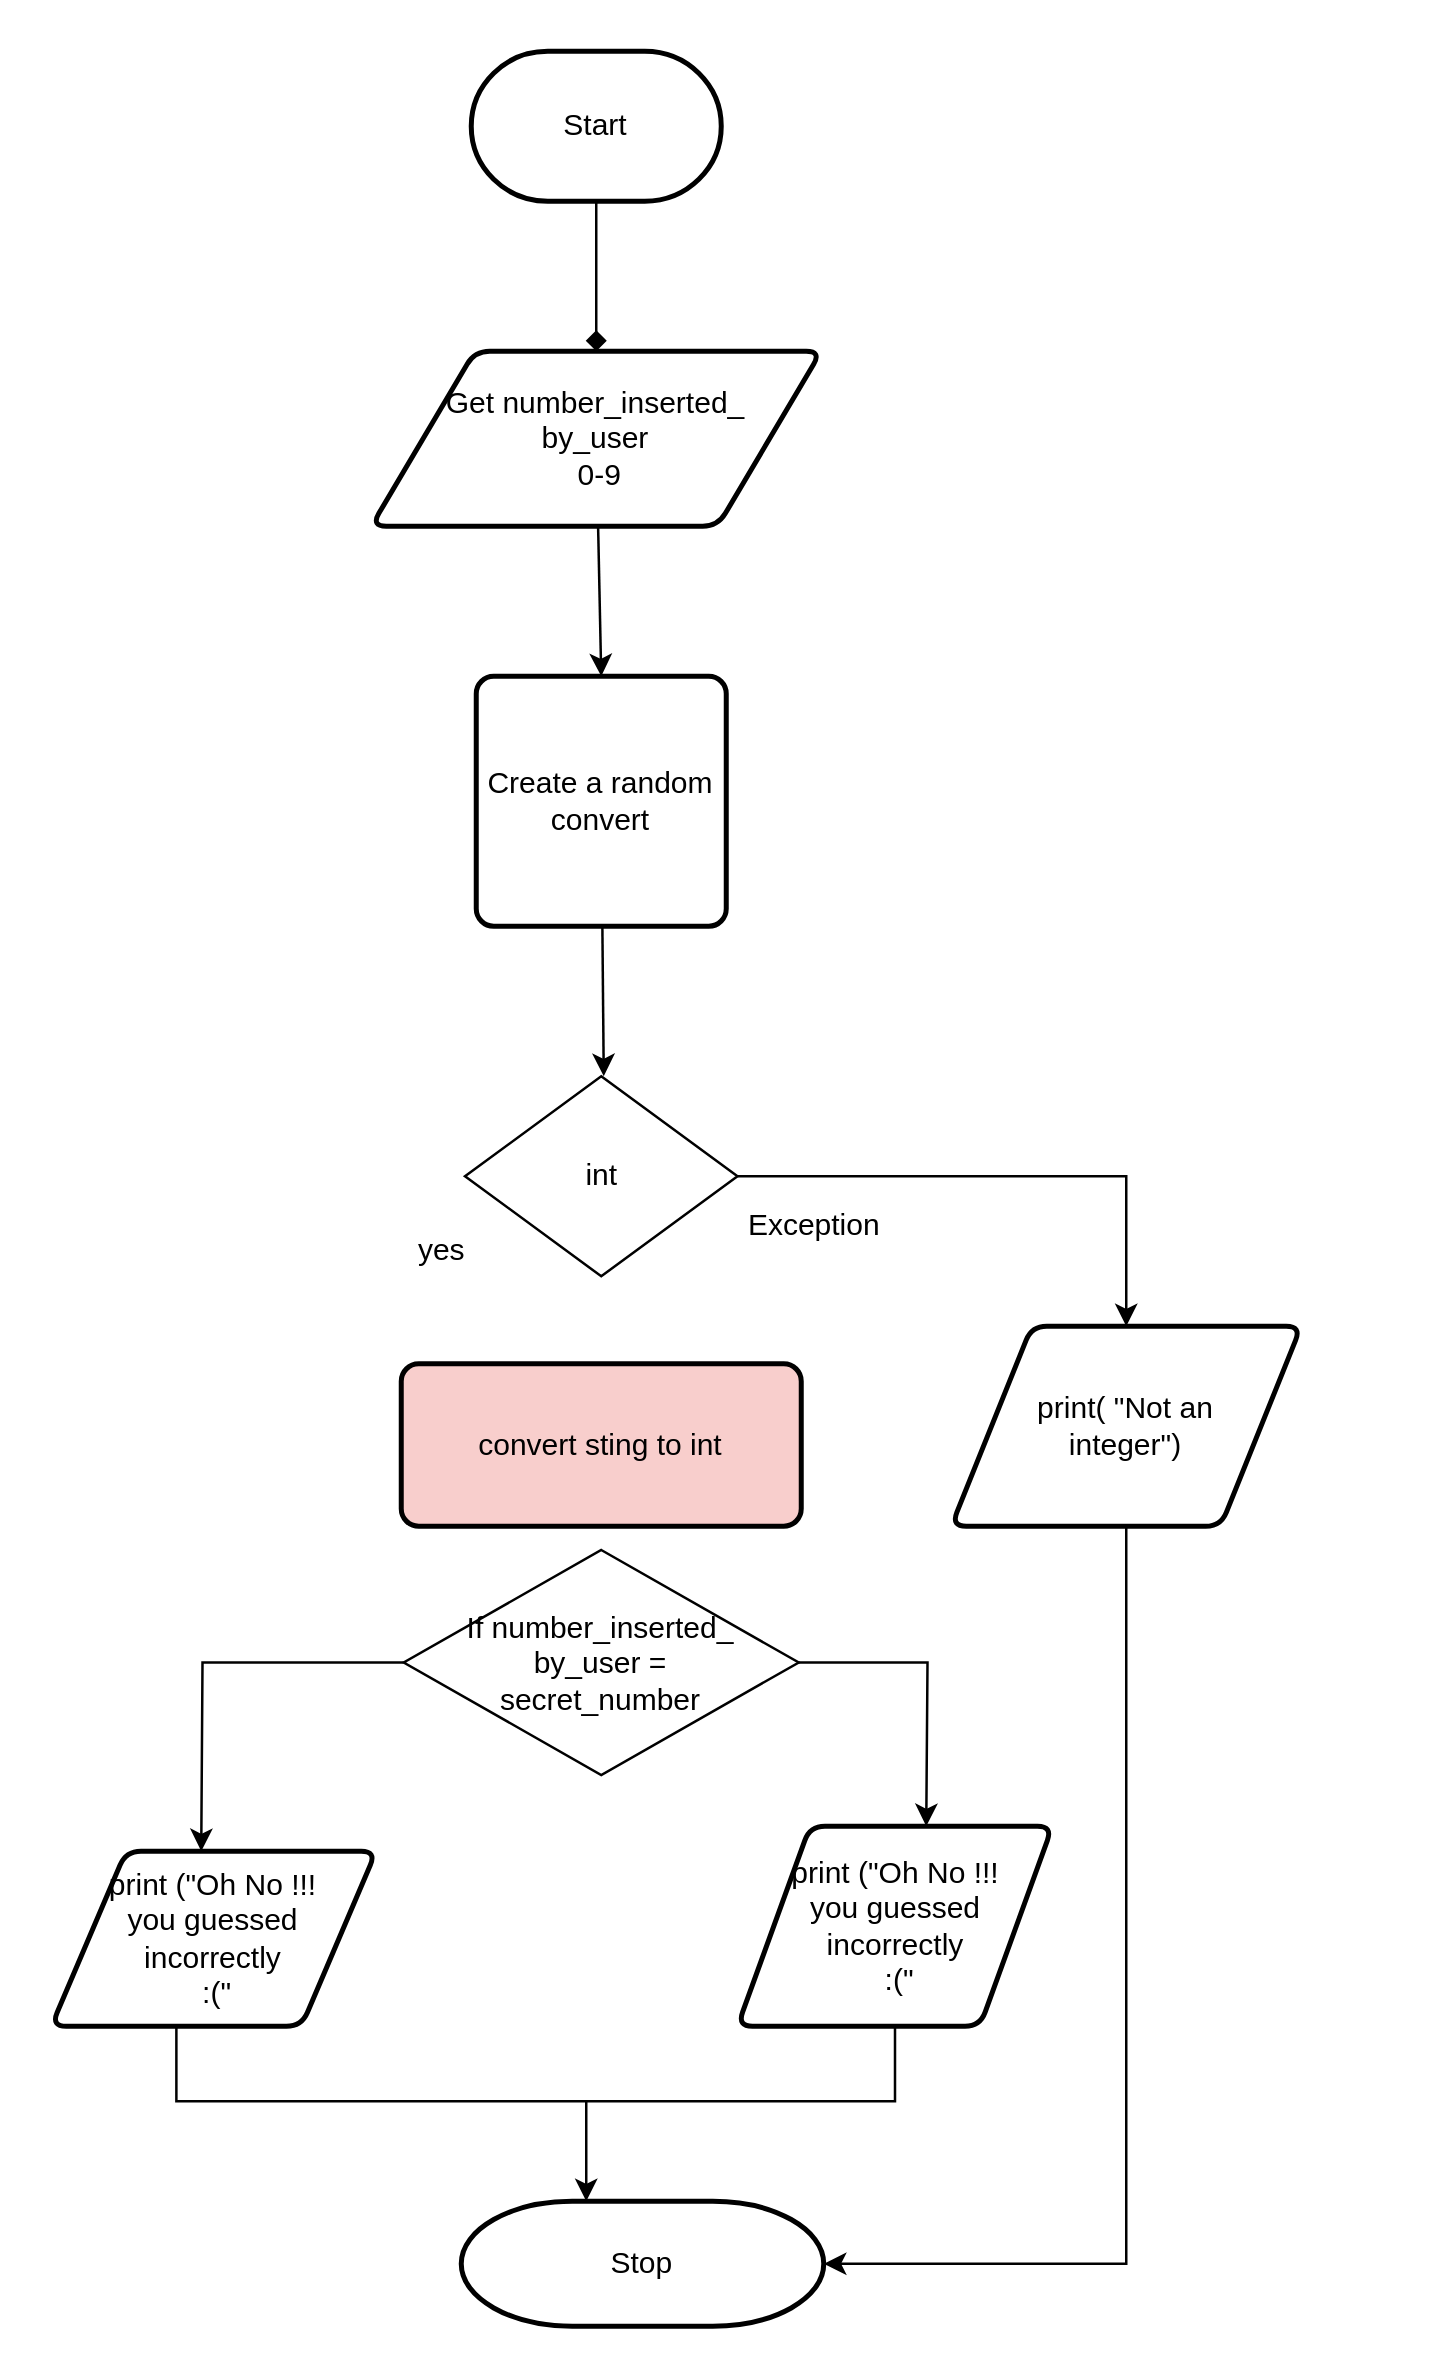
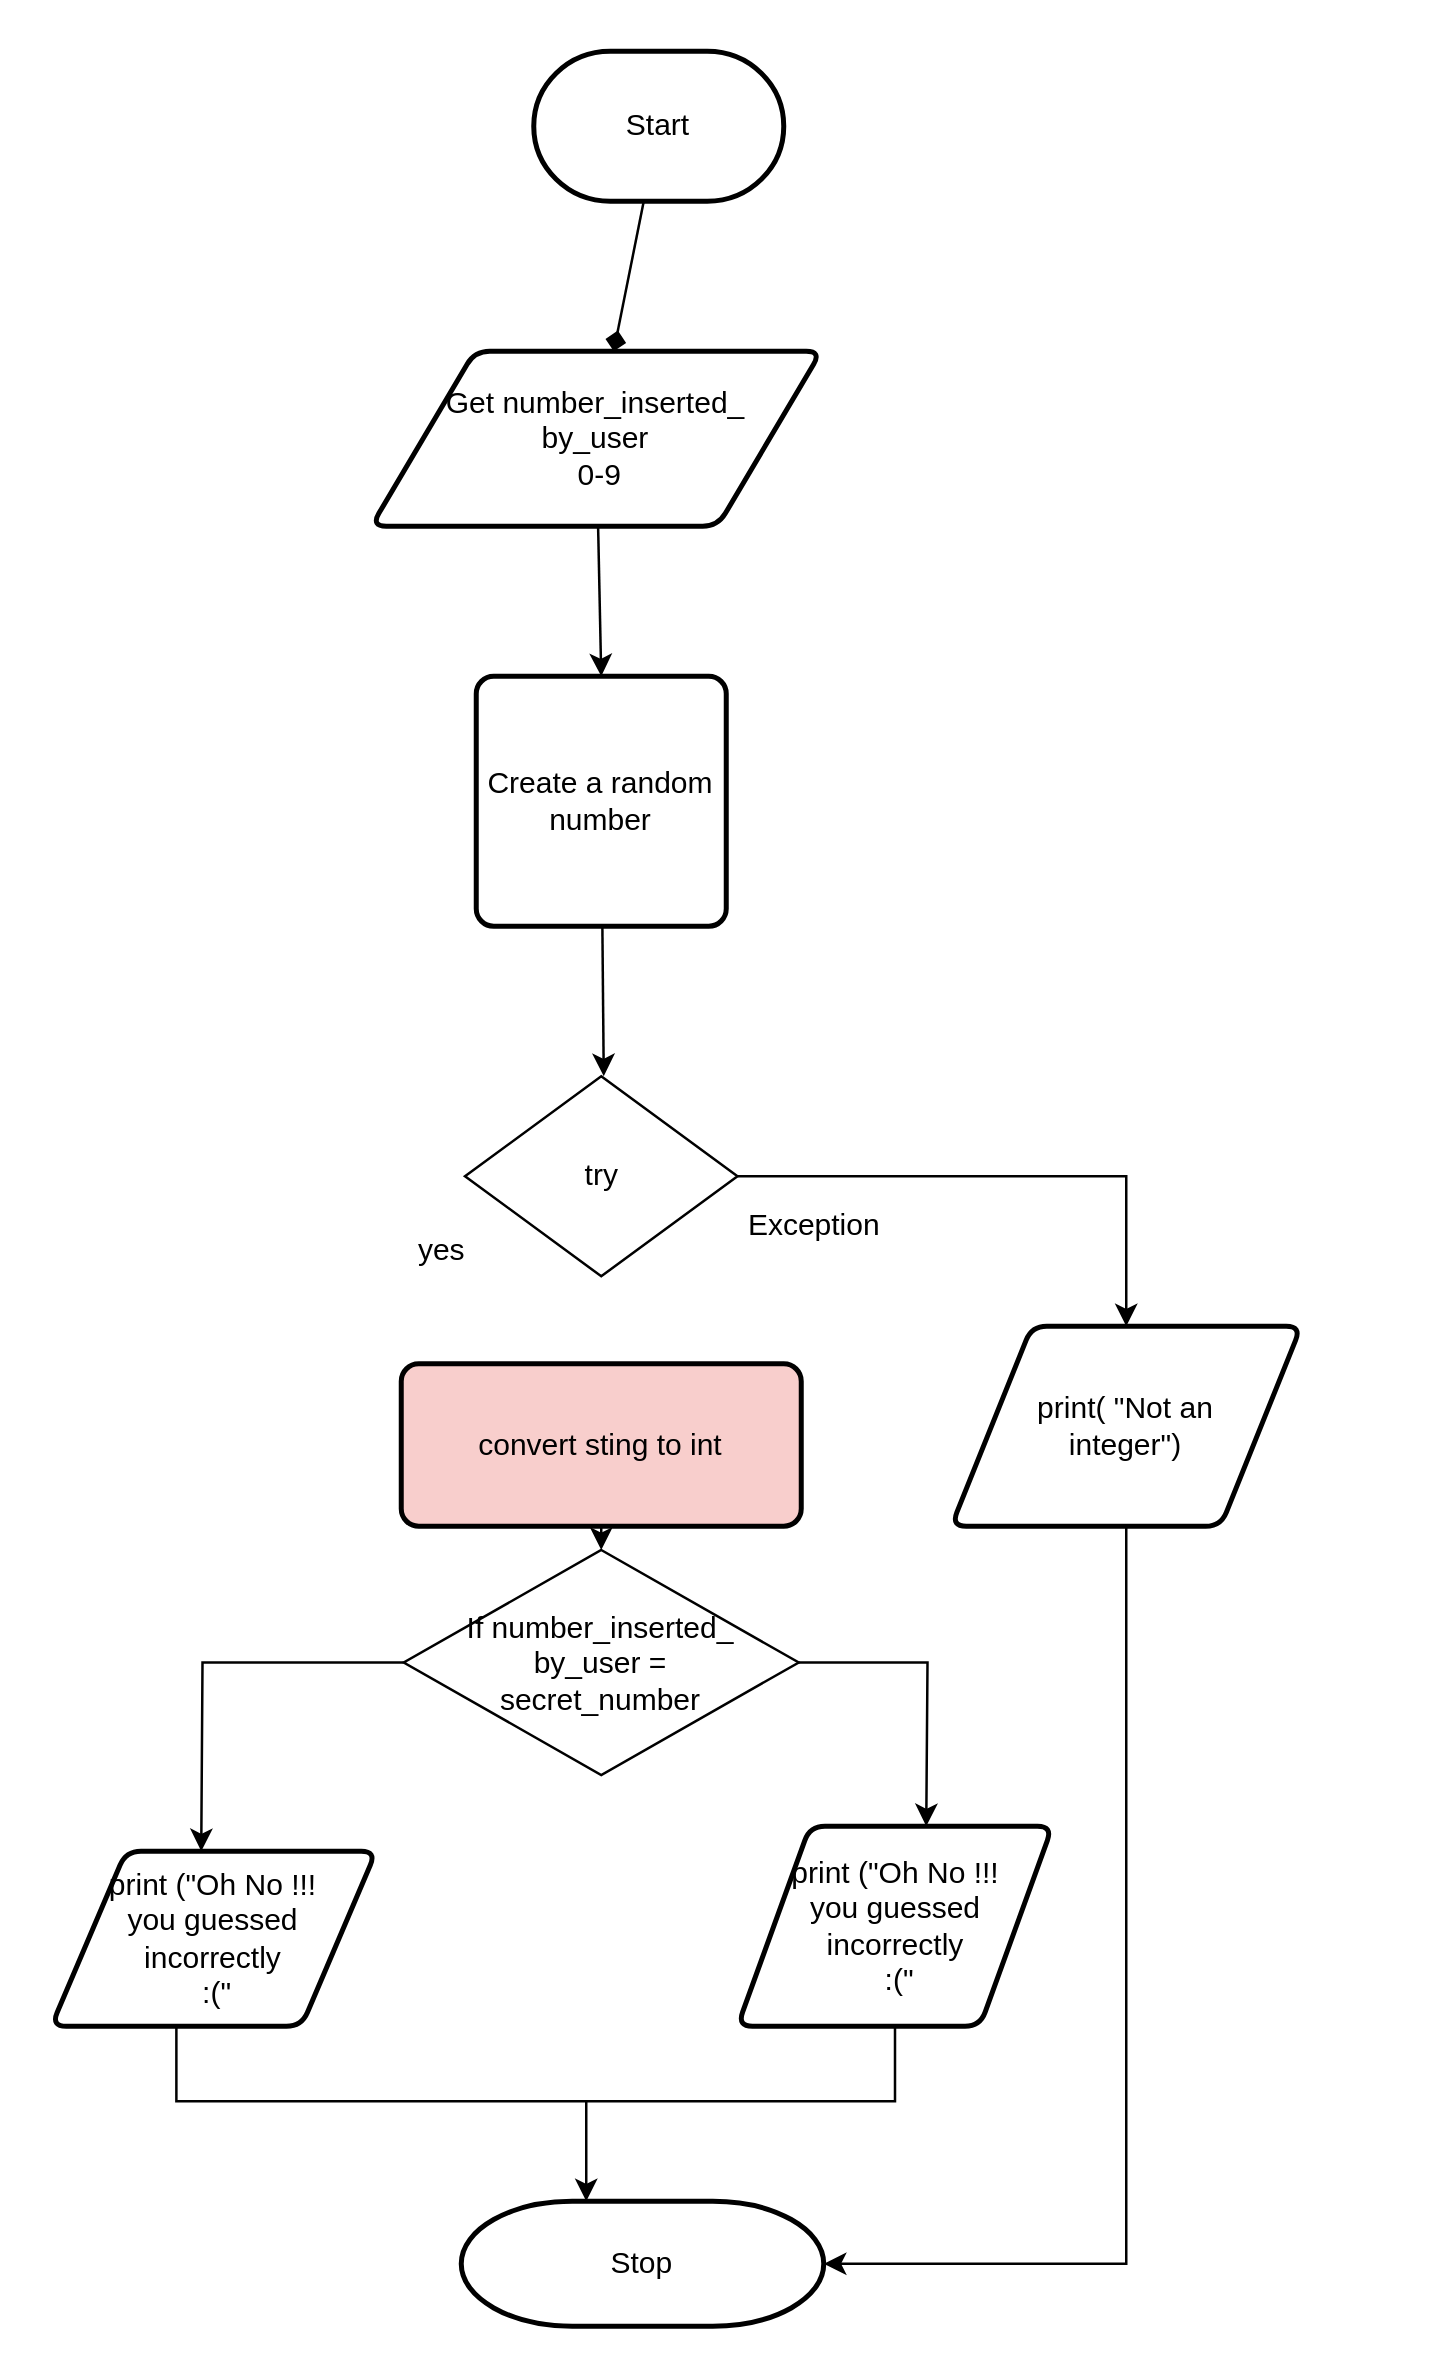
(596, 126) -> (659, 126)
(601, 801) -> (601, 801)
(603, 1176) -> (603, 1176)
none -> (601, 1531)
